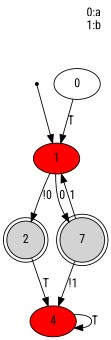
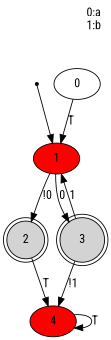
(82, 240) -> (82, 240)
